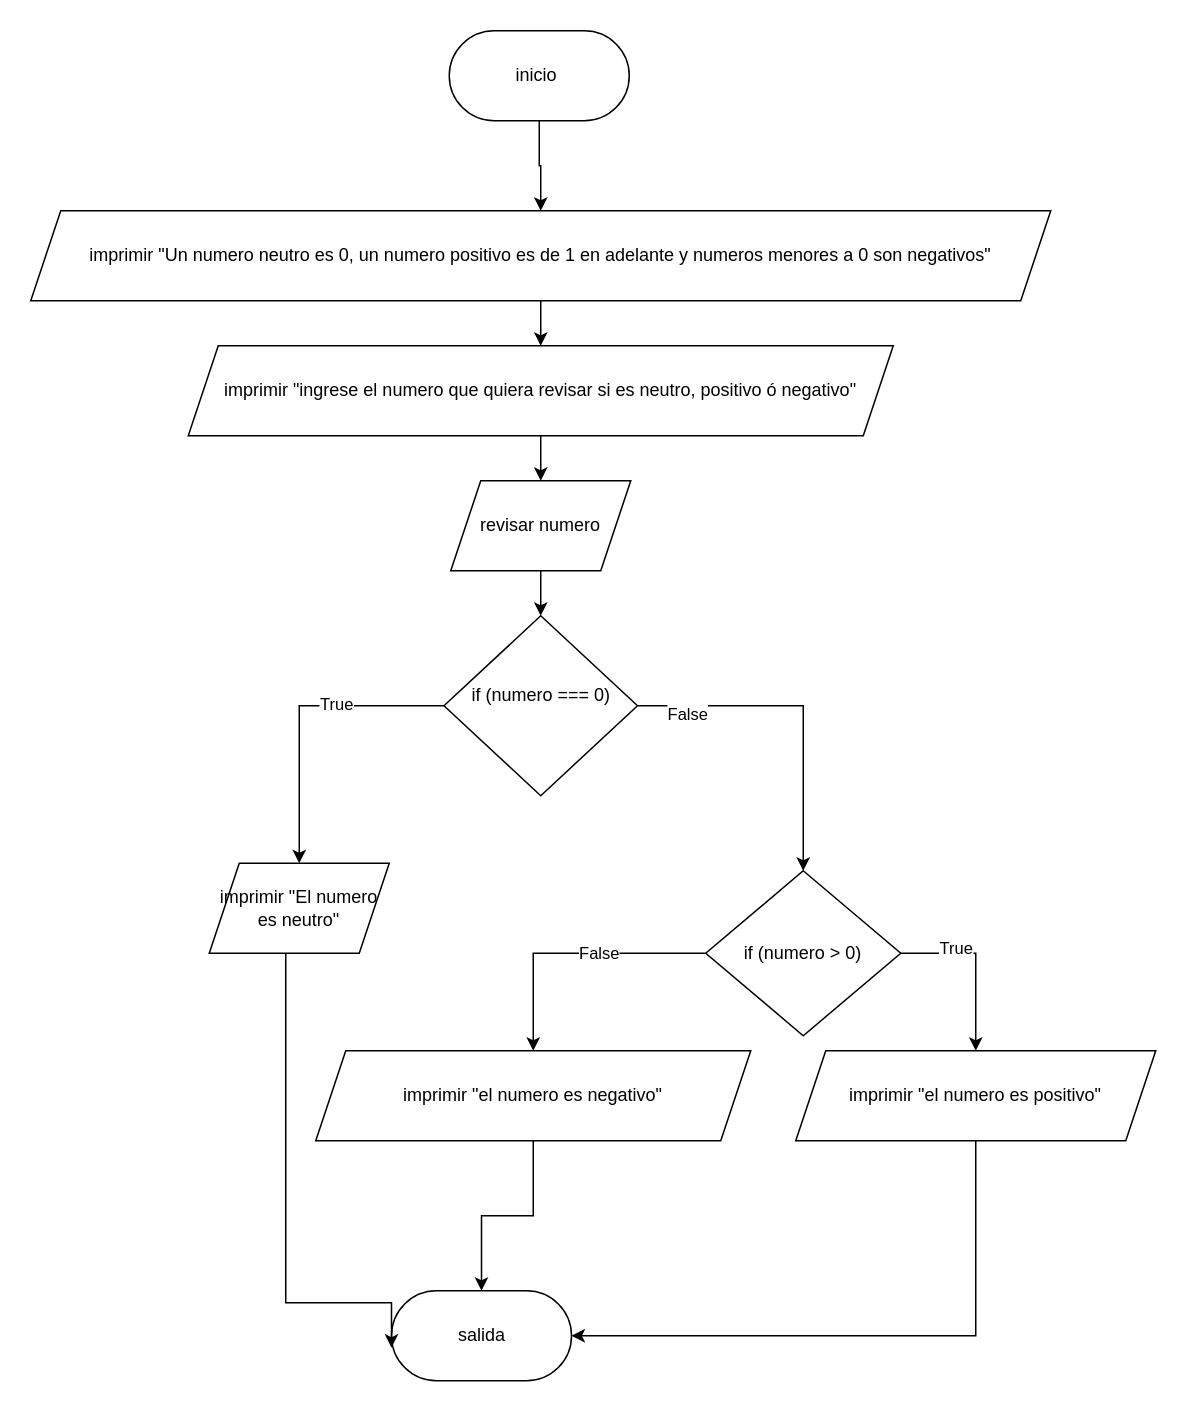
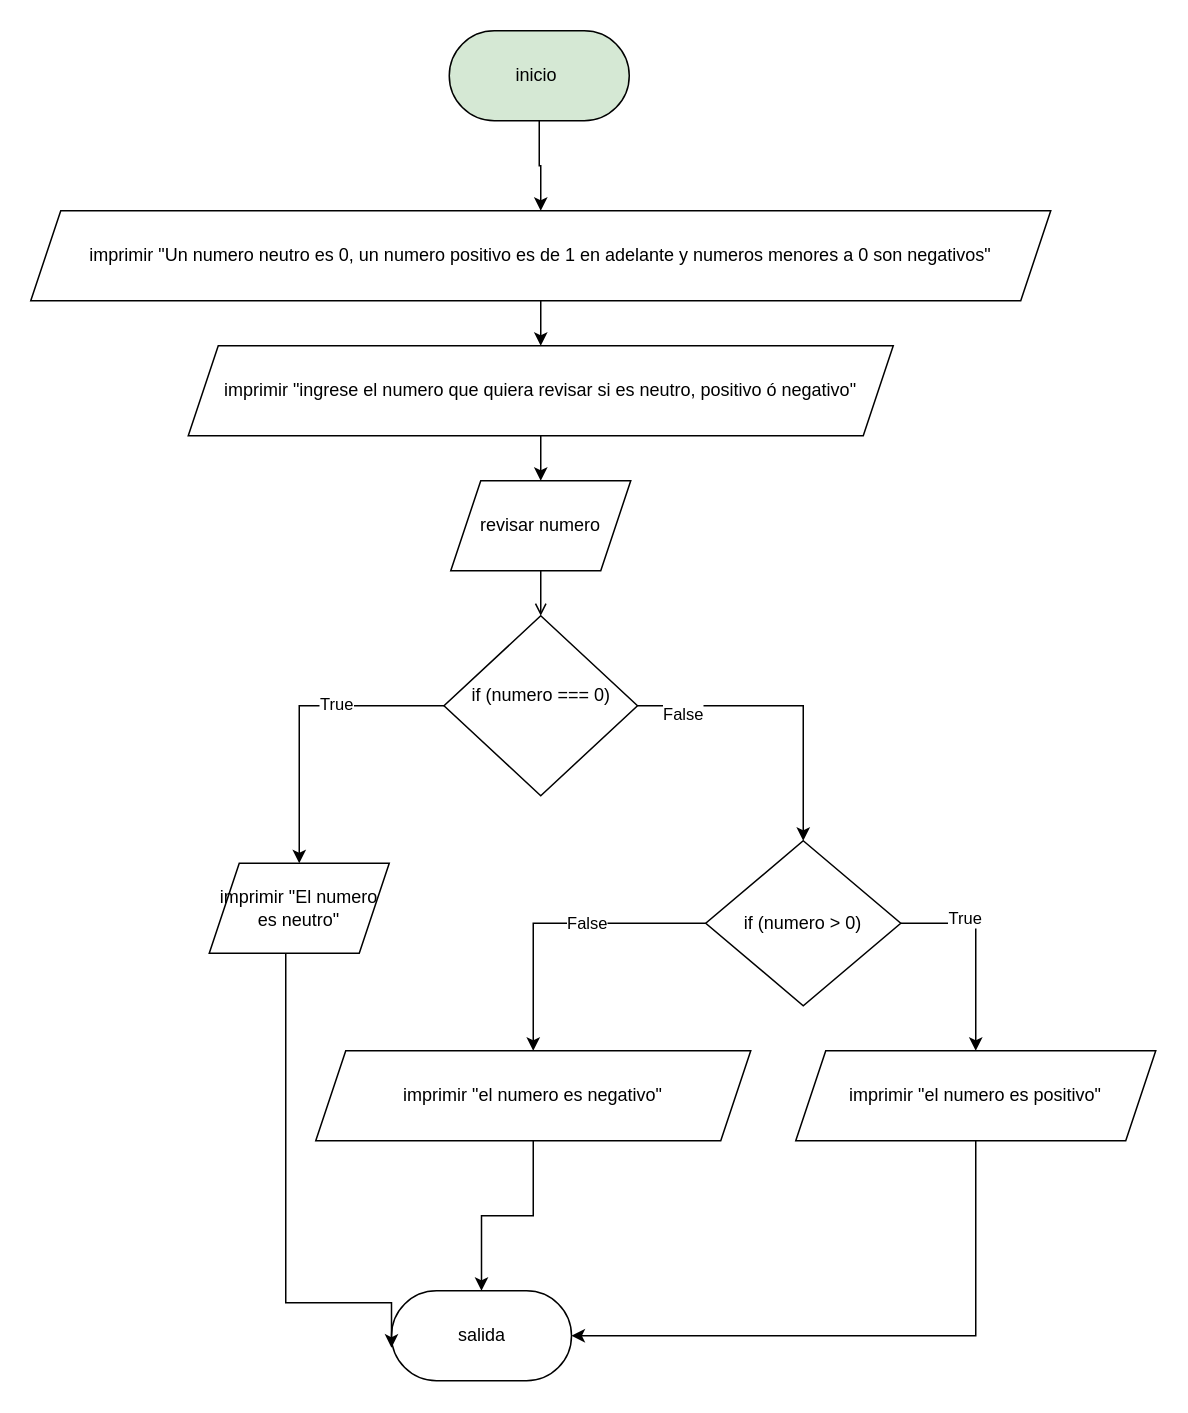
(539, 76) -> (539, 76)
(541, 604) -> (541, 606)
(803, 953) -> (803, 923)
